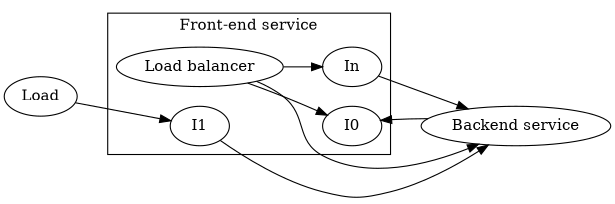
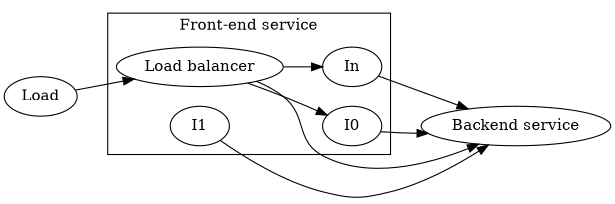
(118, 111) -> (99, 86)
(410, 119) -> (399, 133)
